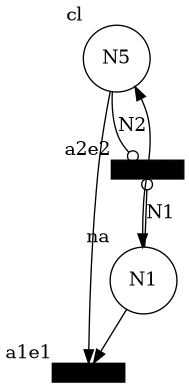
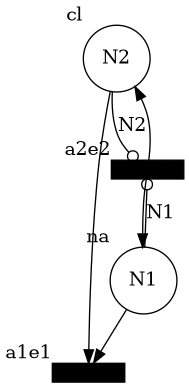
(117, 59) -> (117, 59)
